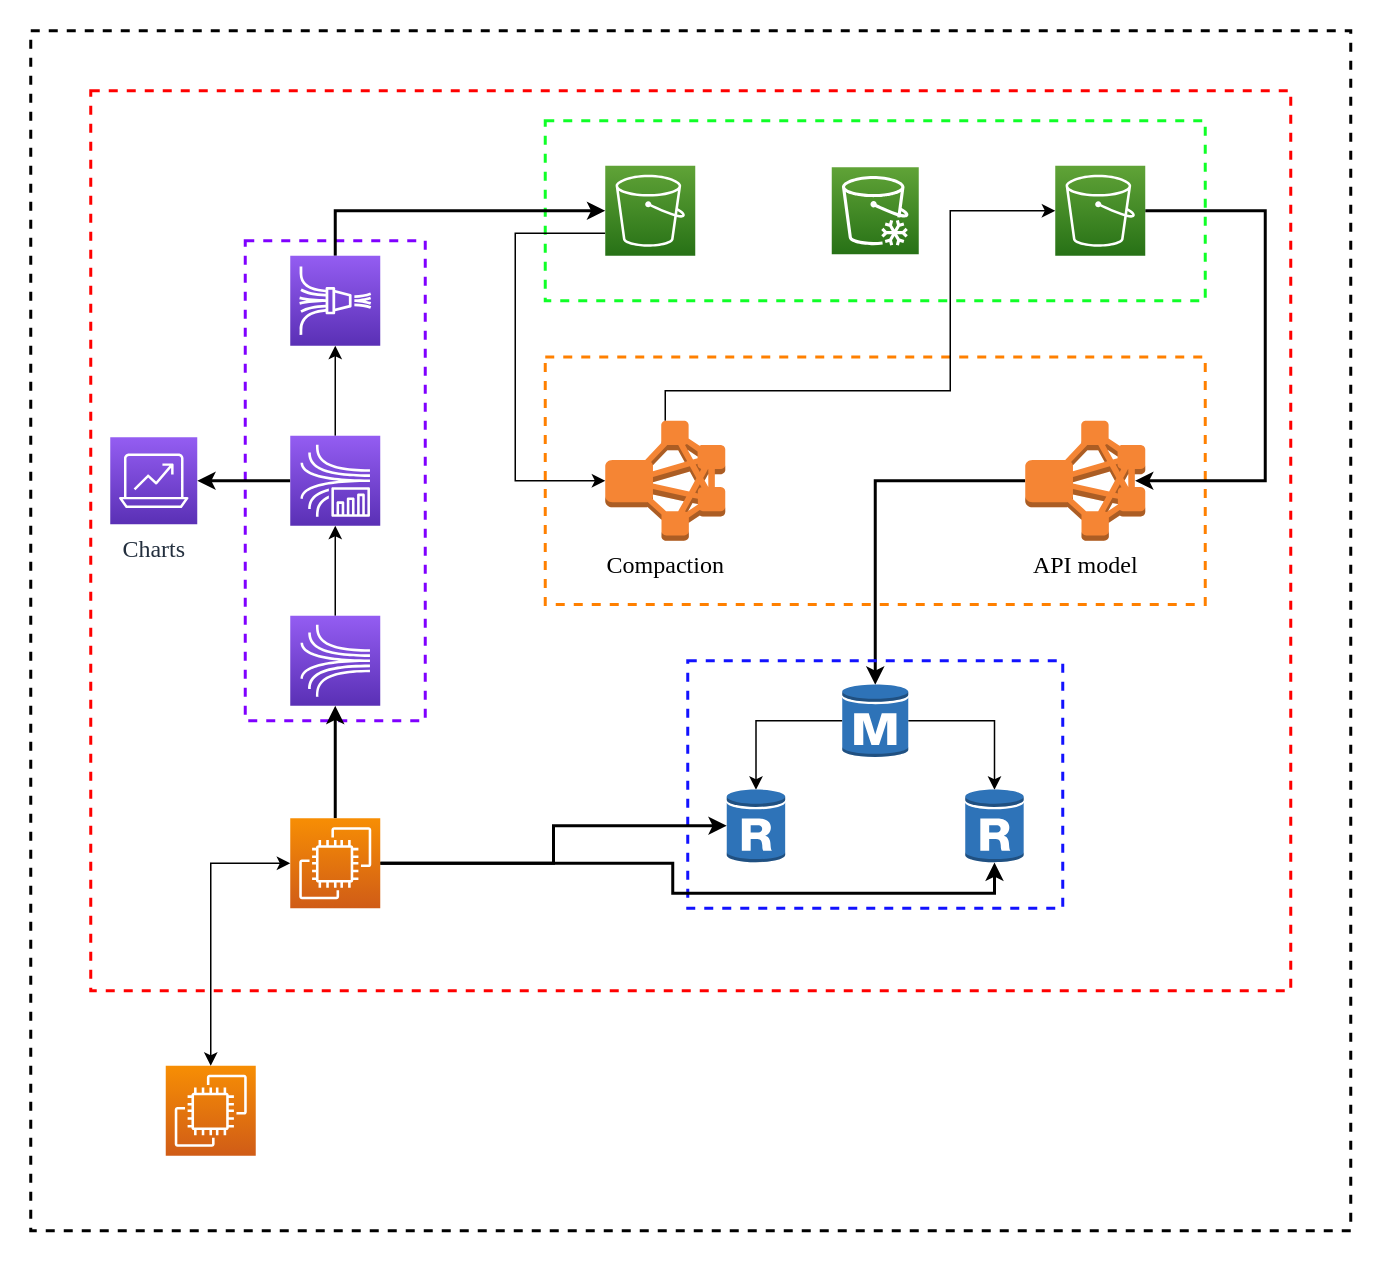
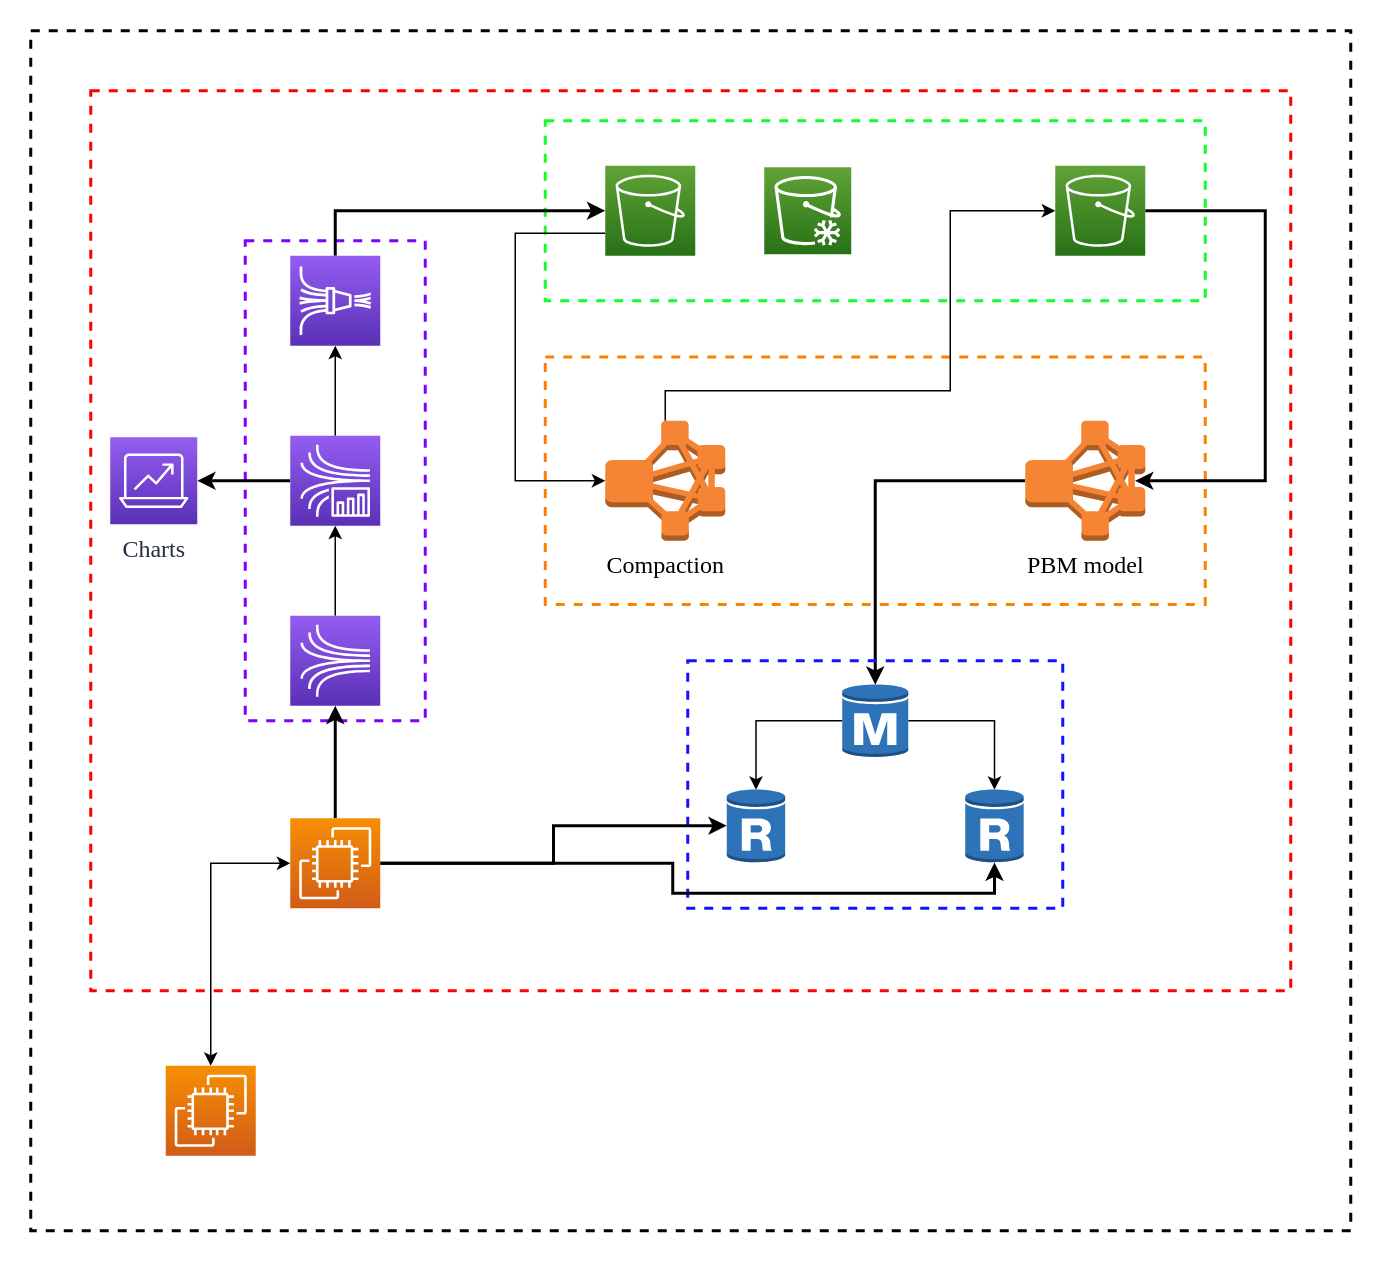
(875, 211) -> (808, 211)
(1086, 562) -> (1086, 562)
